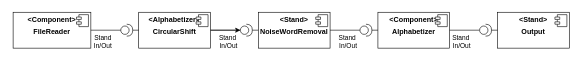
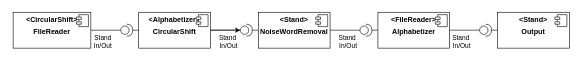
(34, 12) -> (40, 12)
(401, 12) -> (401, 12)
